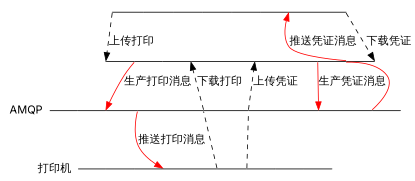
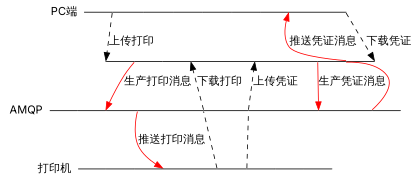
none -> (64, 12)
